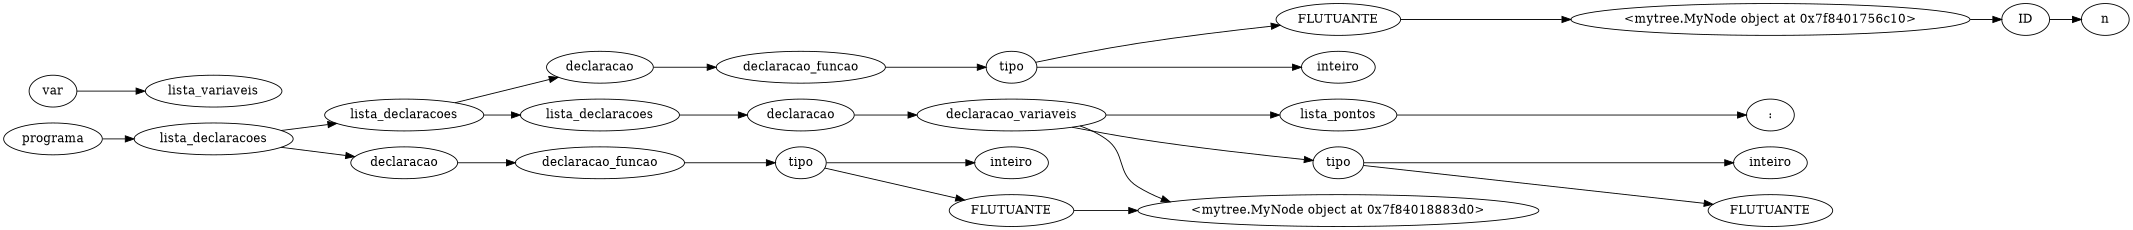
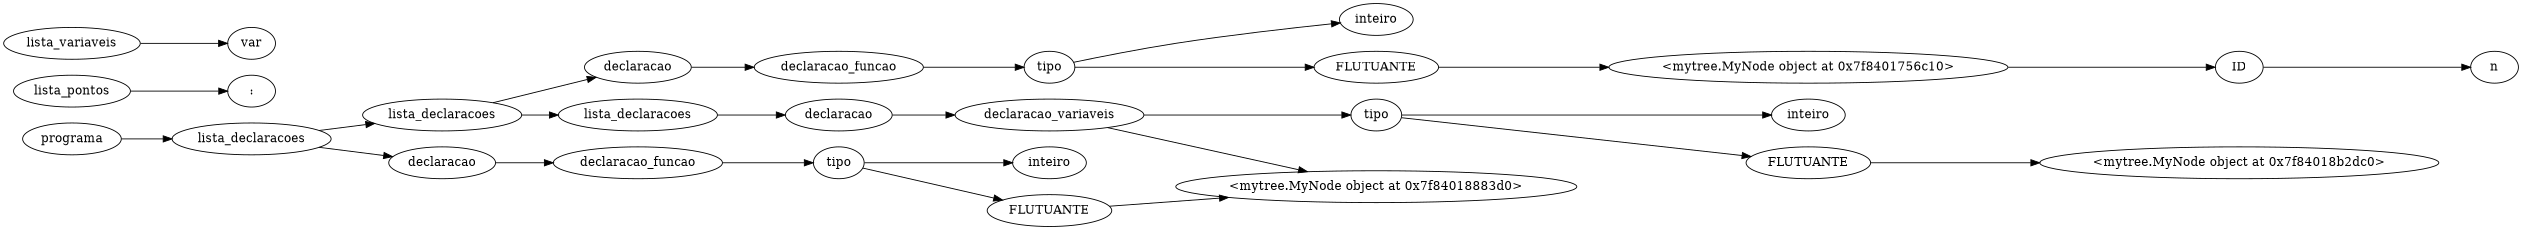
(107, 91) -> (179, 43)
(1188, 115) -> none
none -> (2239, 163)
